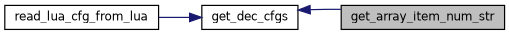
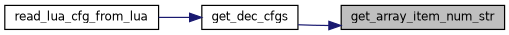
(326, 9) -> (314, 25)
